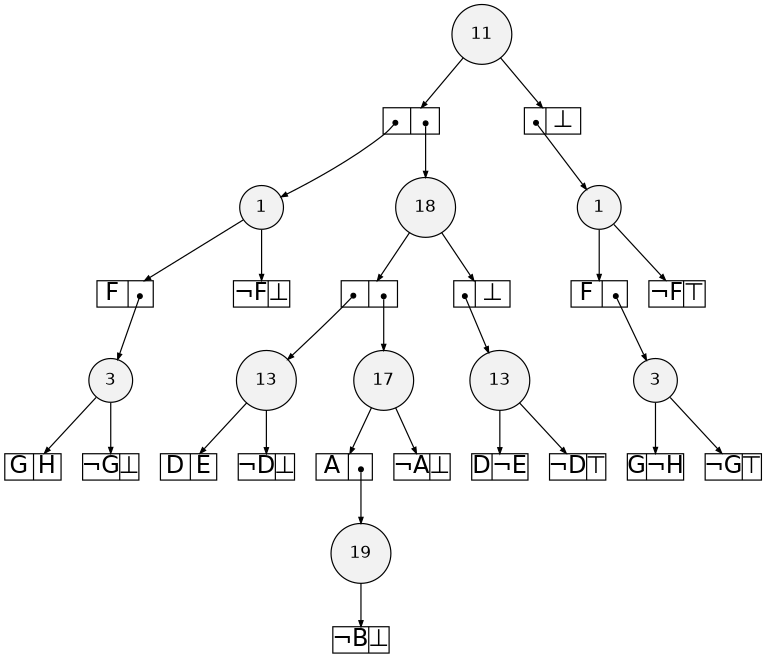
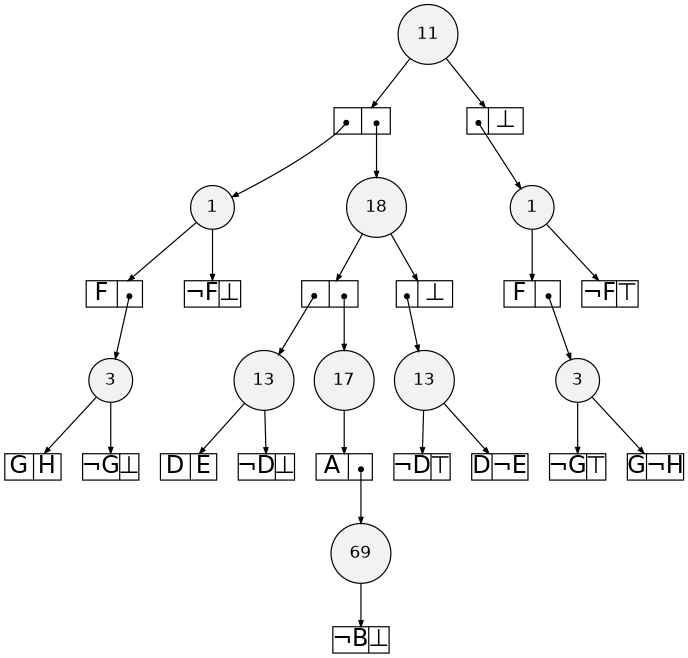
(422, 467) -> none
(361, 553) -> (361, 553)
